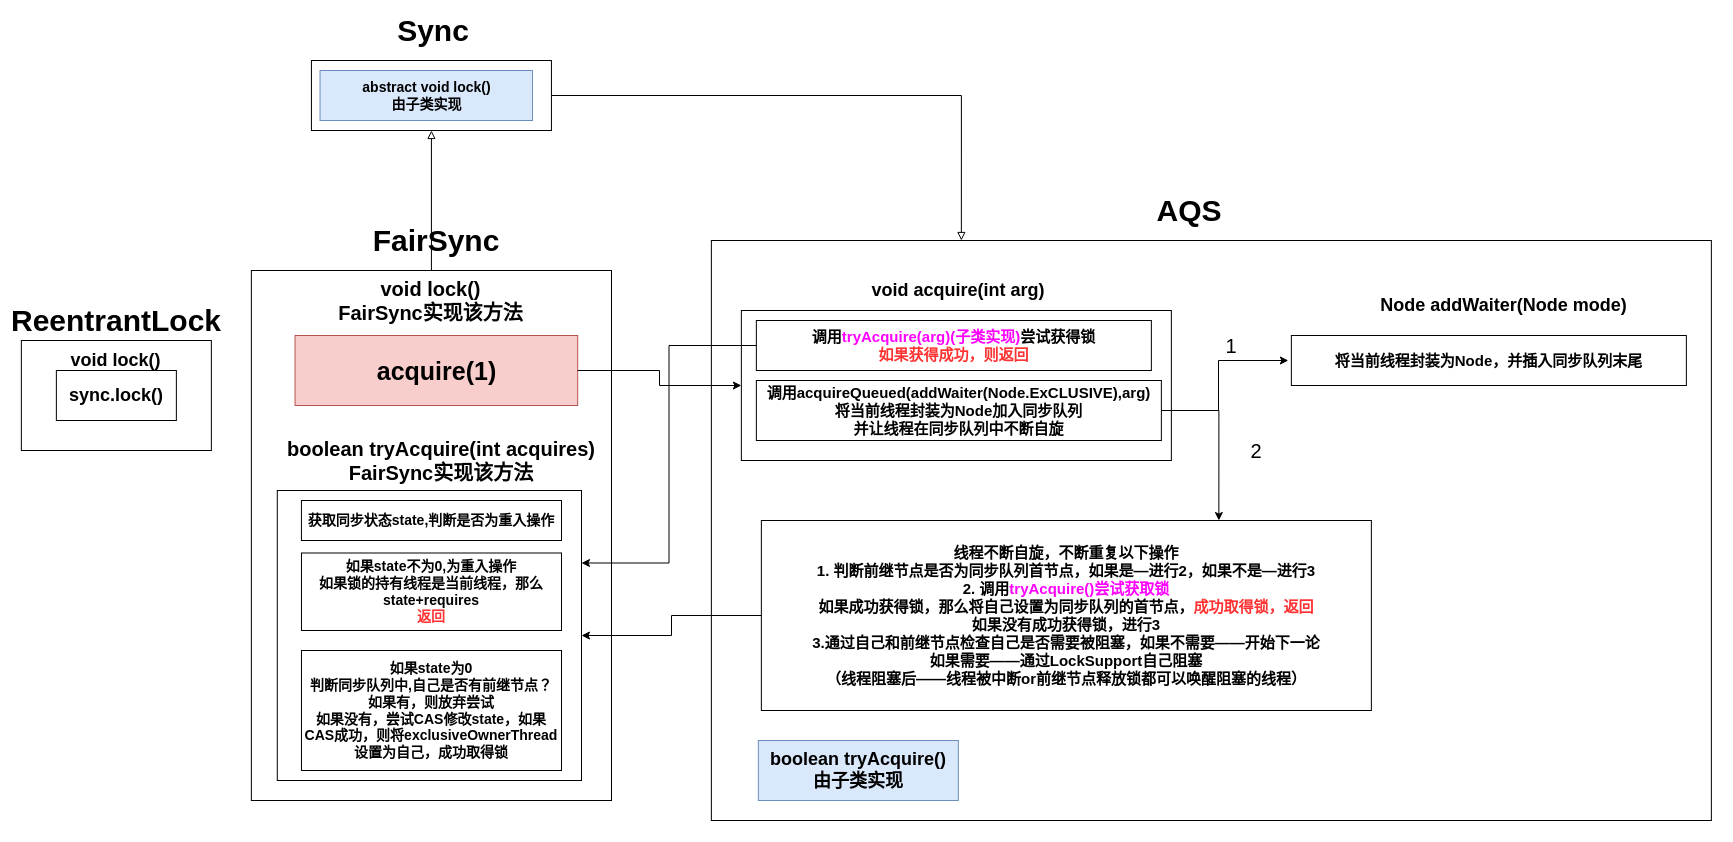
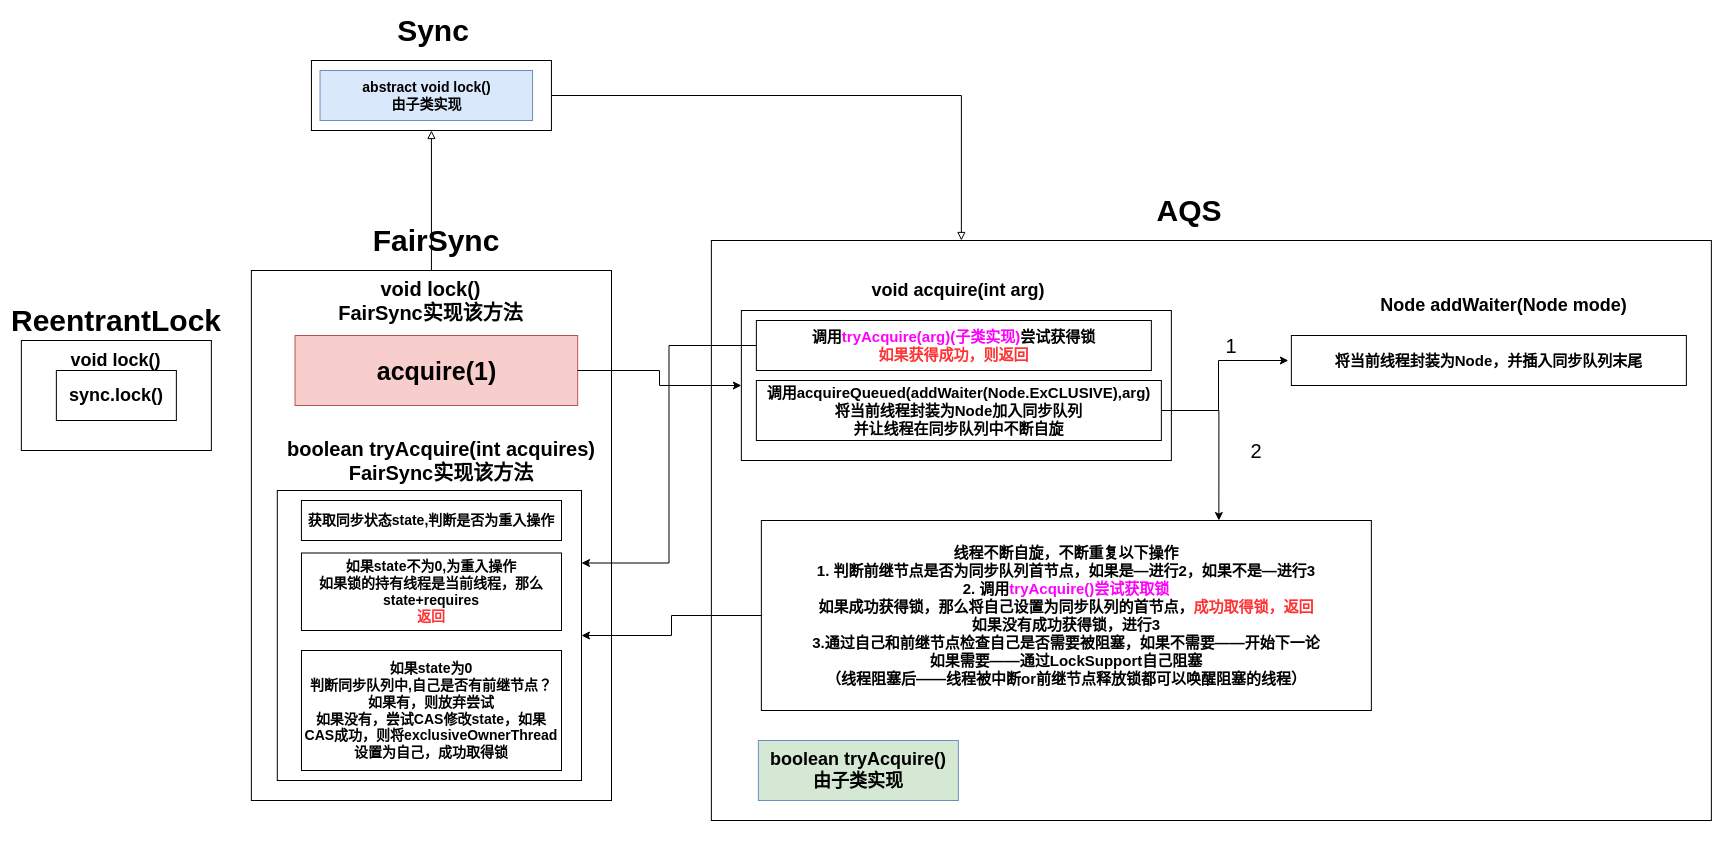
(858, 771) -> (858, 771)
